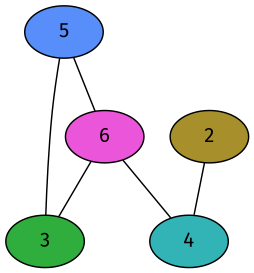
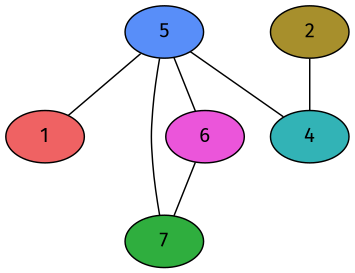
none -> (45, 137)
(147, 189) -> (237, 84)
(45, 241) -> (164, 241)
